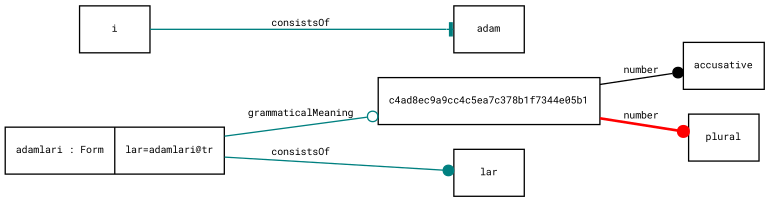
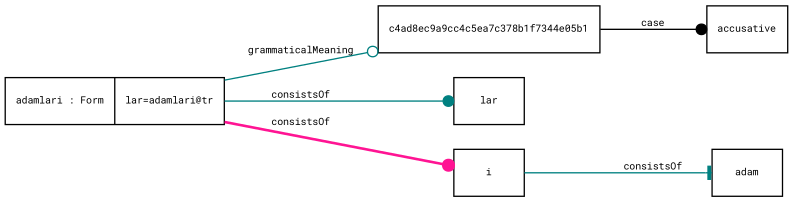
(642, 70) -> (653, 23)
(724, 138) -> none
none -> (334, 143)
